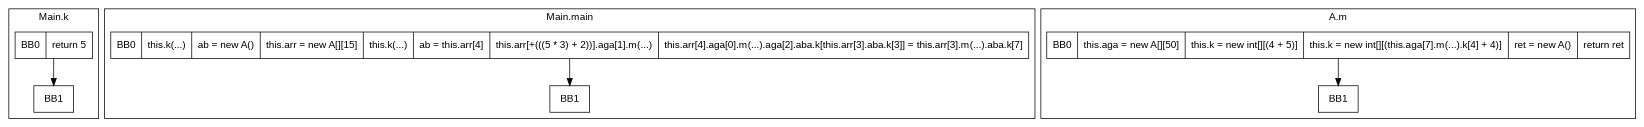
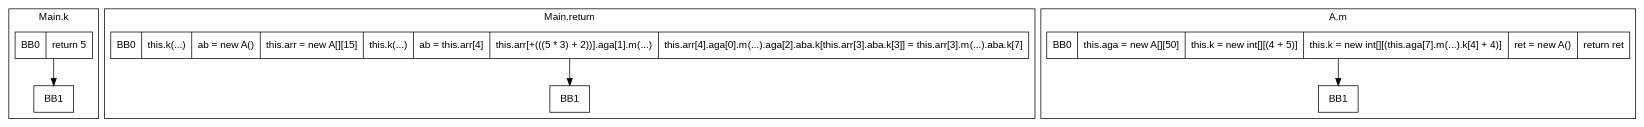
(570, 17) -> (570, 17)
